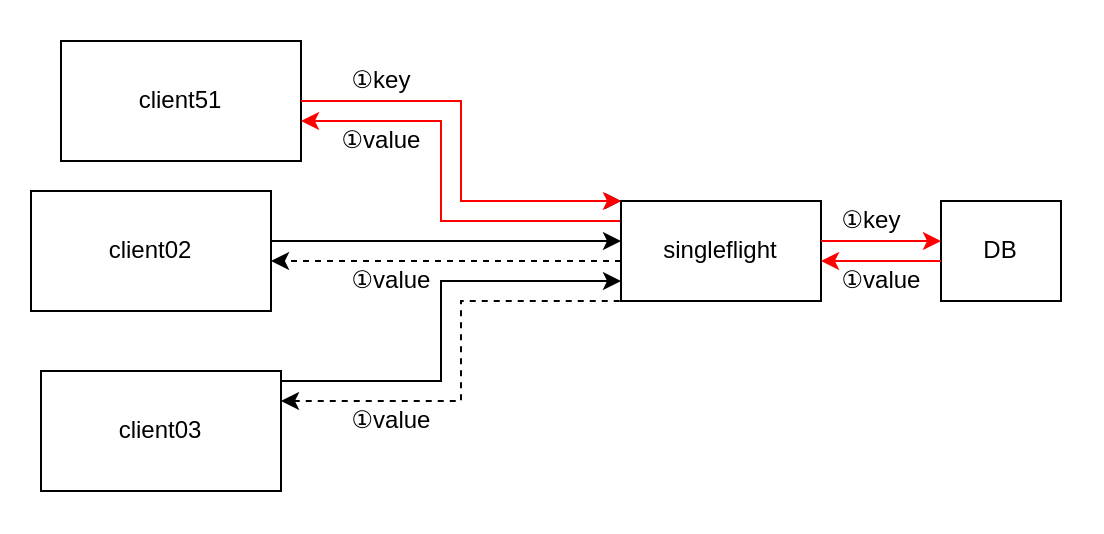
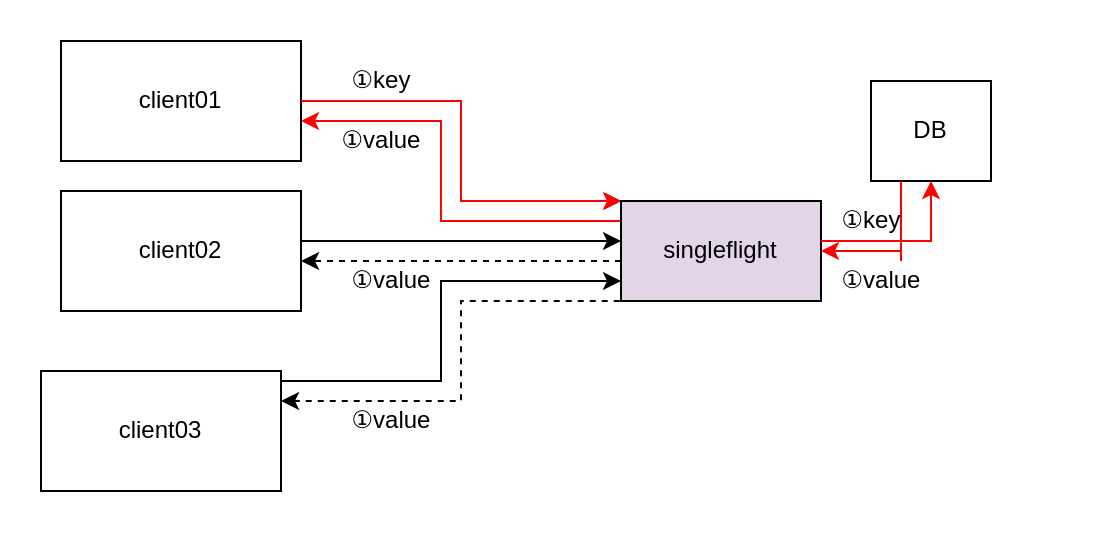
(181, 101) -> (181, 101)
(151, 251) -> (181, 251)
(721, 251) -> (721, 251)
(1001, 251) -> (931, 131)
